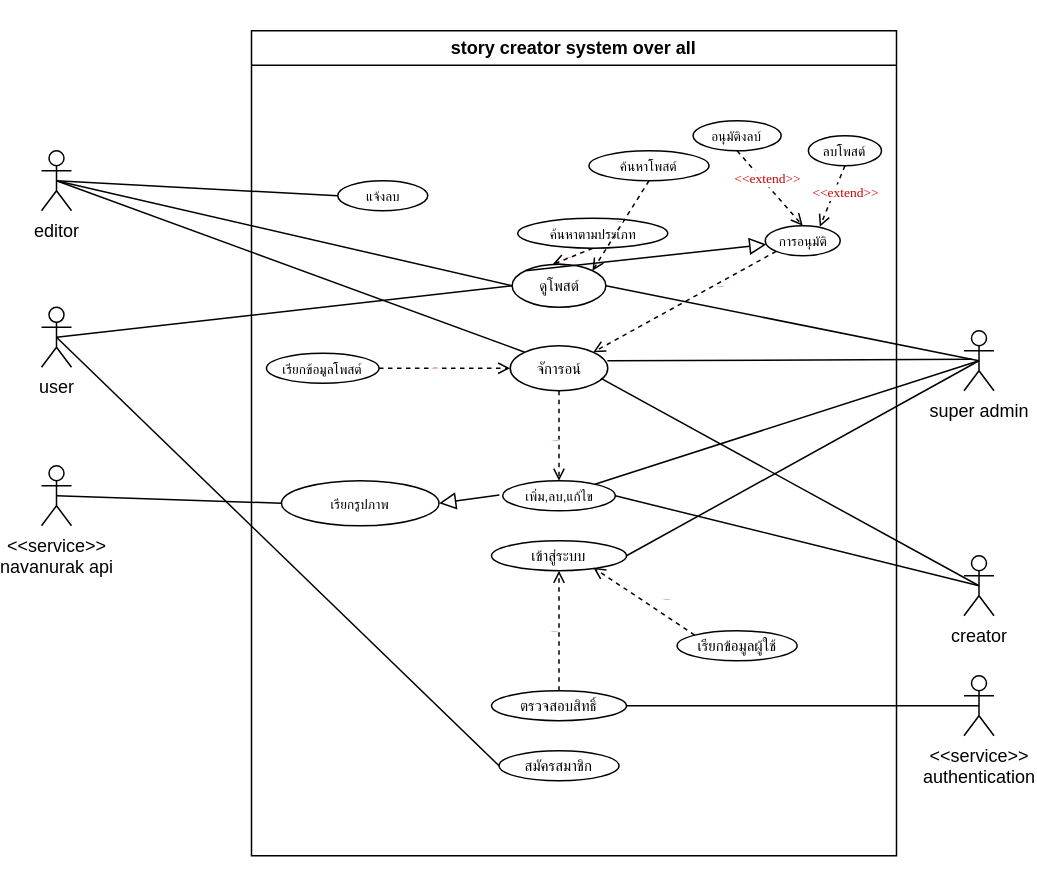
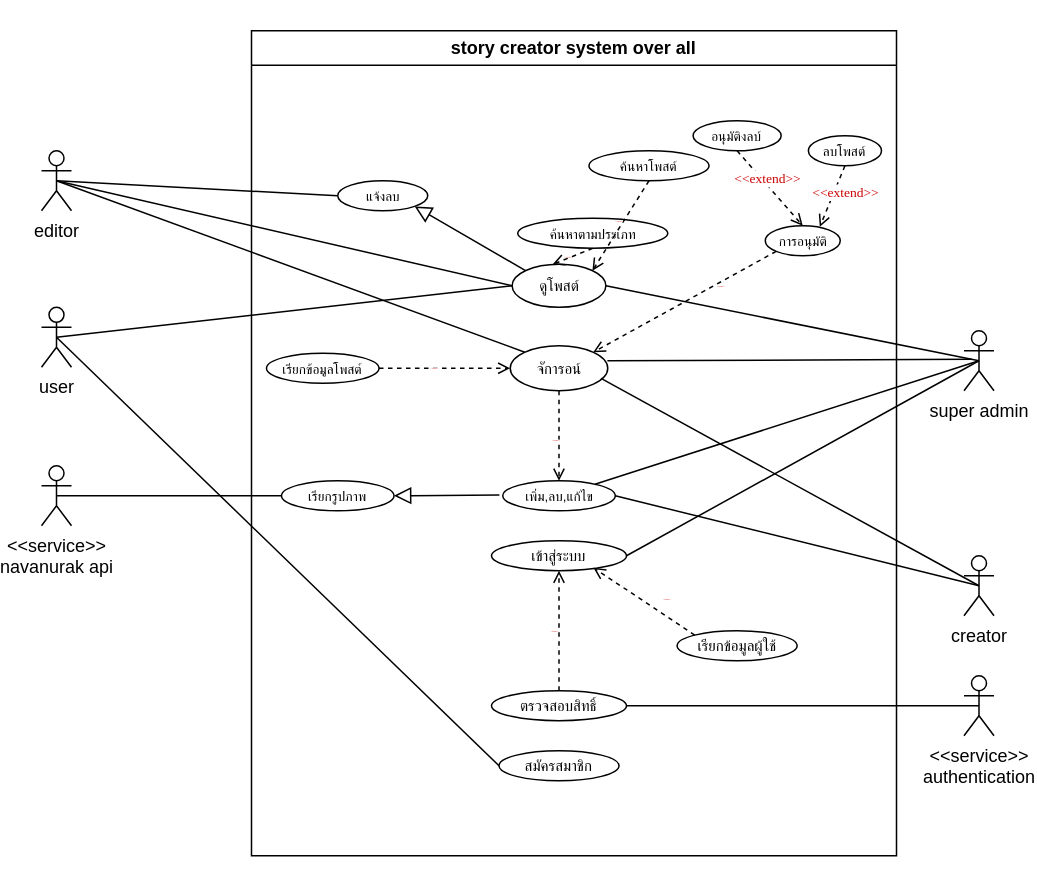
(637, 259) -> (477, 243)
(360, 503) -> (338, 496)
